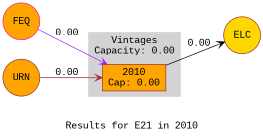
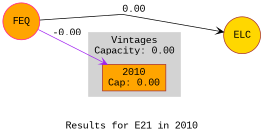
(67, 33) -> (67, 33)
(192, 55) -> (129, 16)
(21, 78) -> none
